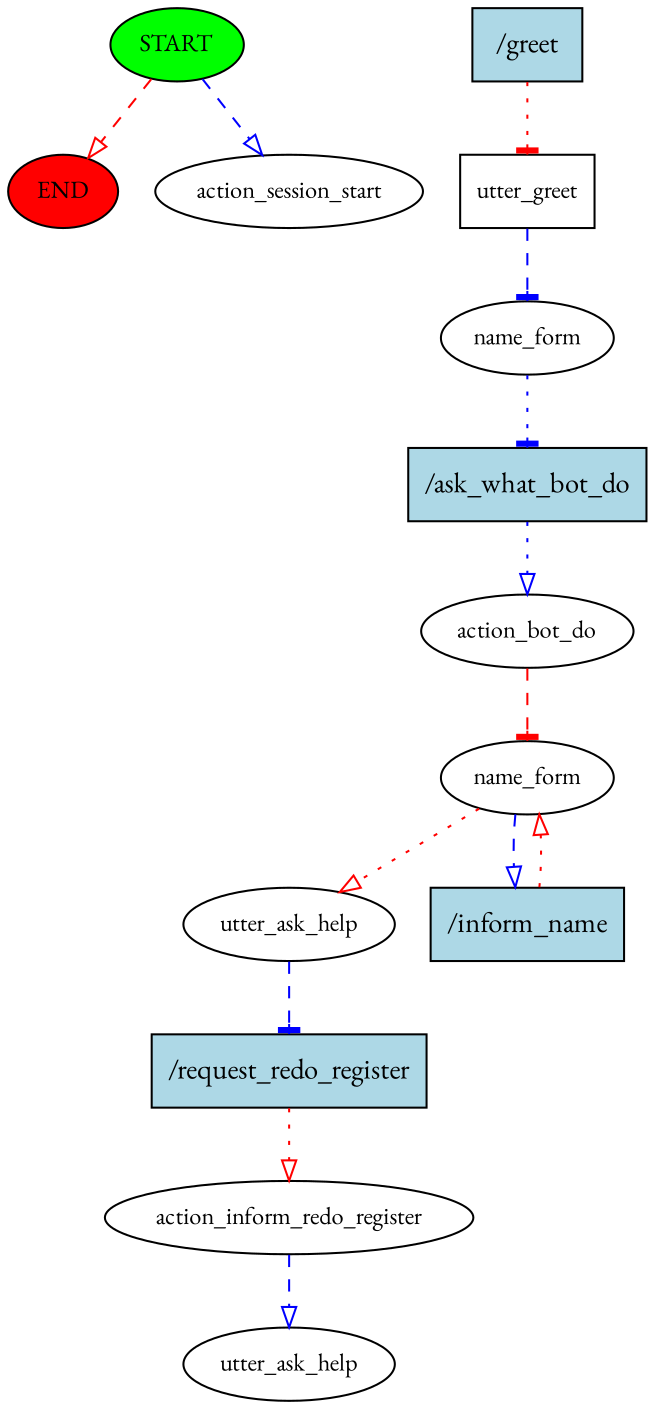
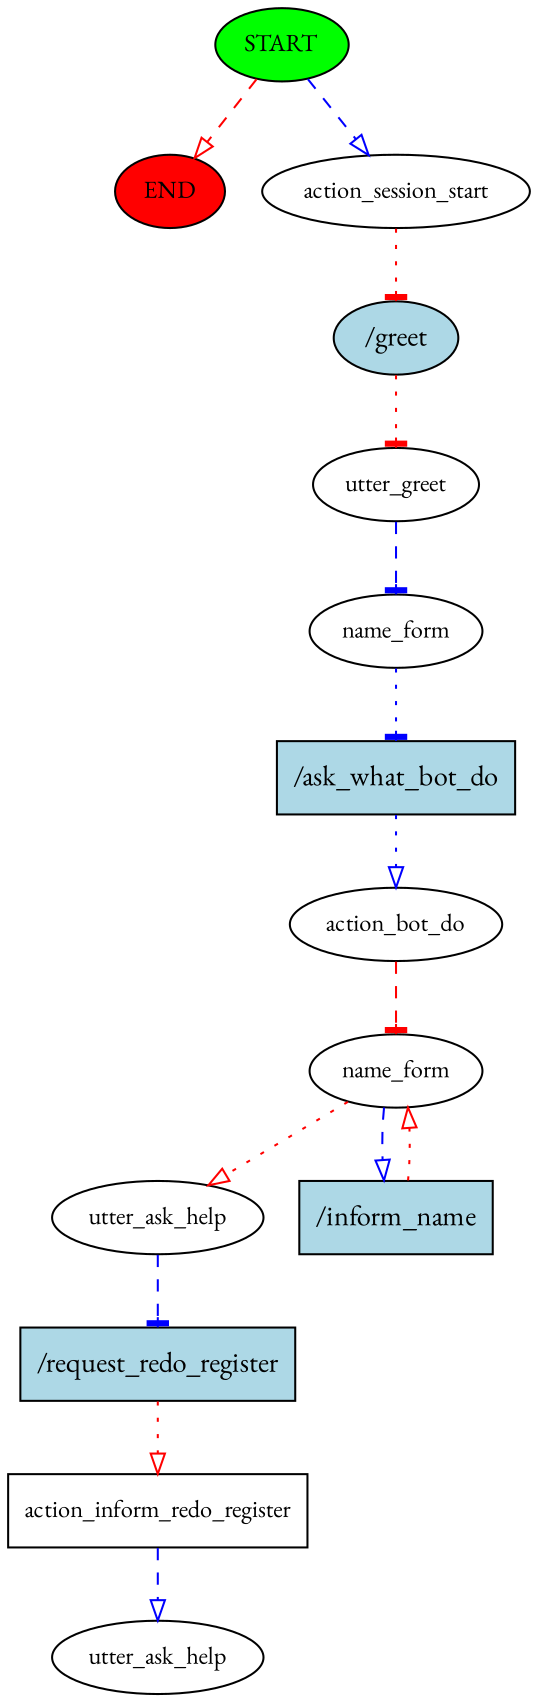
(527, 45) -> (396, 338)
(527, 191) -> (396, 485)
none -> (396, 260)
(289, 1218) -> (158, 1511)
